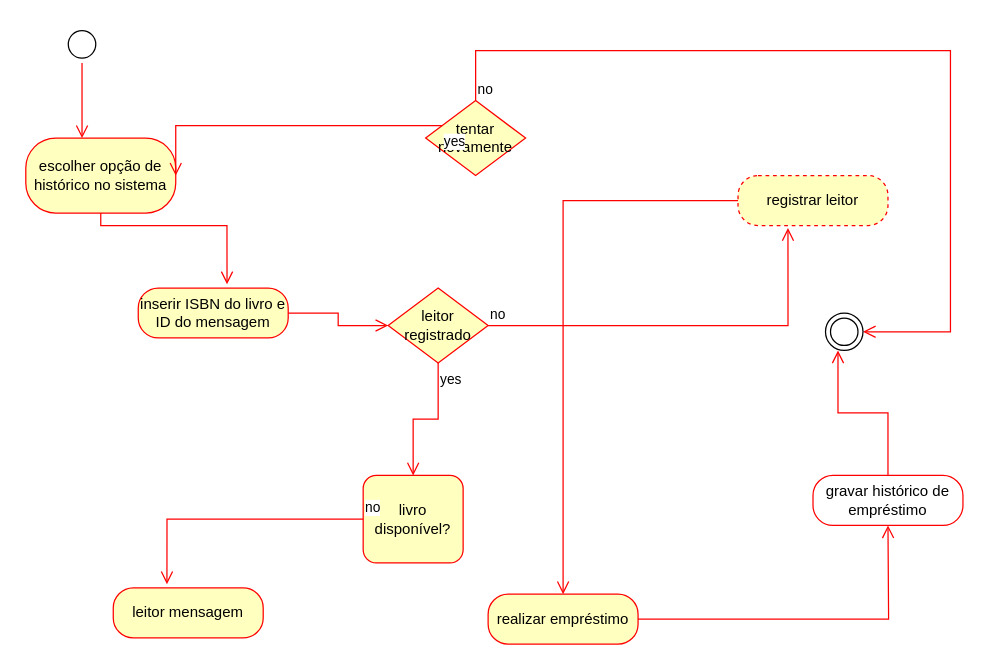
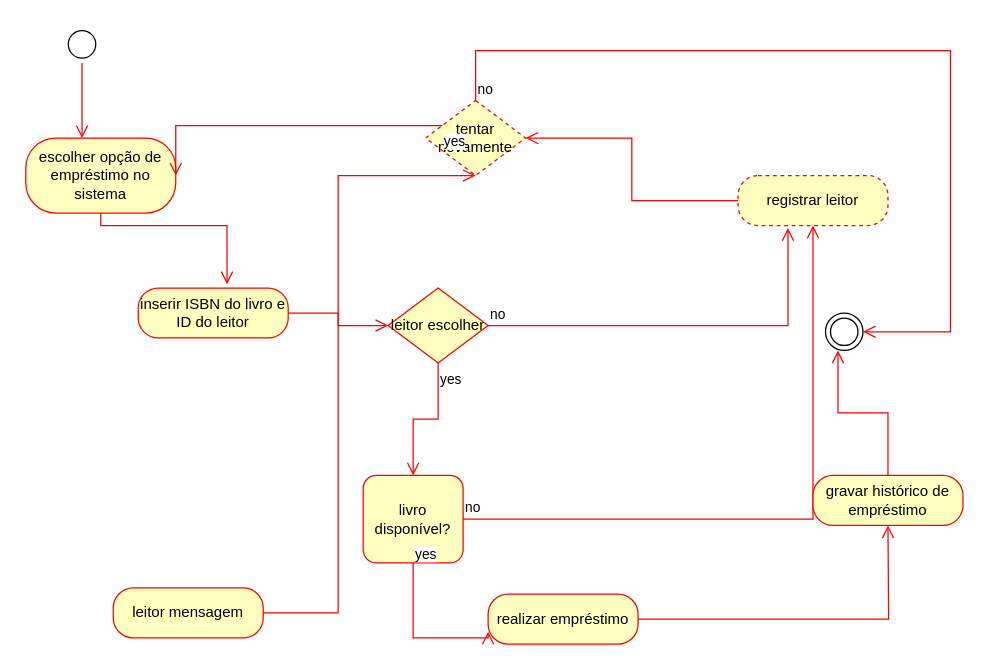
(476, 138) -> (476, 138)
(101, 176) -> (101, 176)
(213, 313) -> (213, 313)
(438, 326) -> (438, 326)
(563, 361) -> (612, 138)
(888, 501) -> (888, 501)
none -> (338, 508)
(234, 519) -> (644, 519)
none -> (414, 638)
